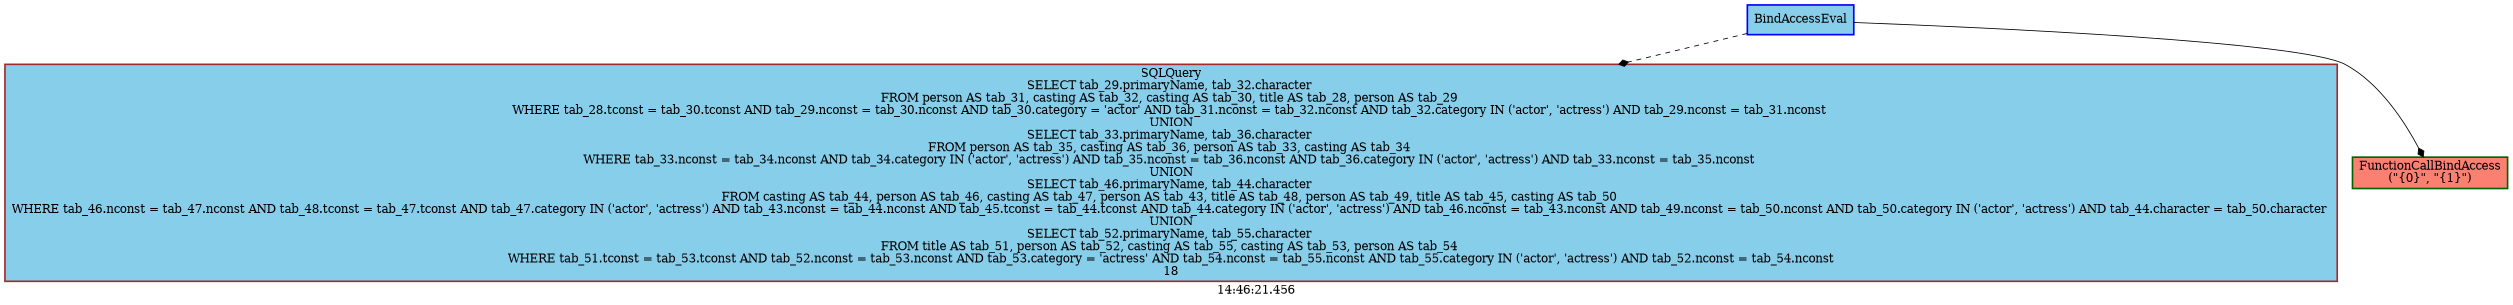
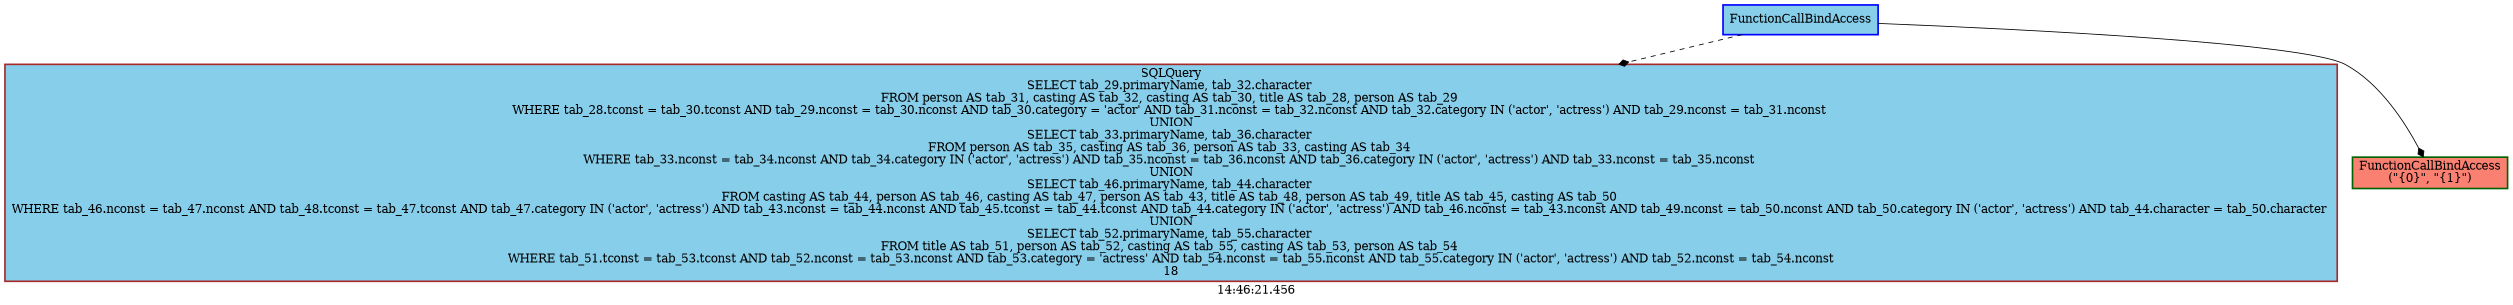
(1801, 20) -> (1801, 20)
